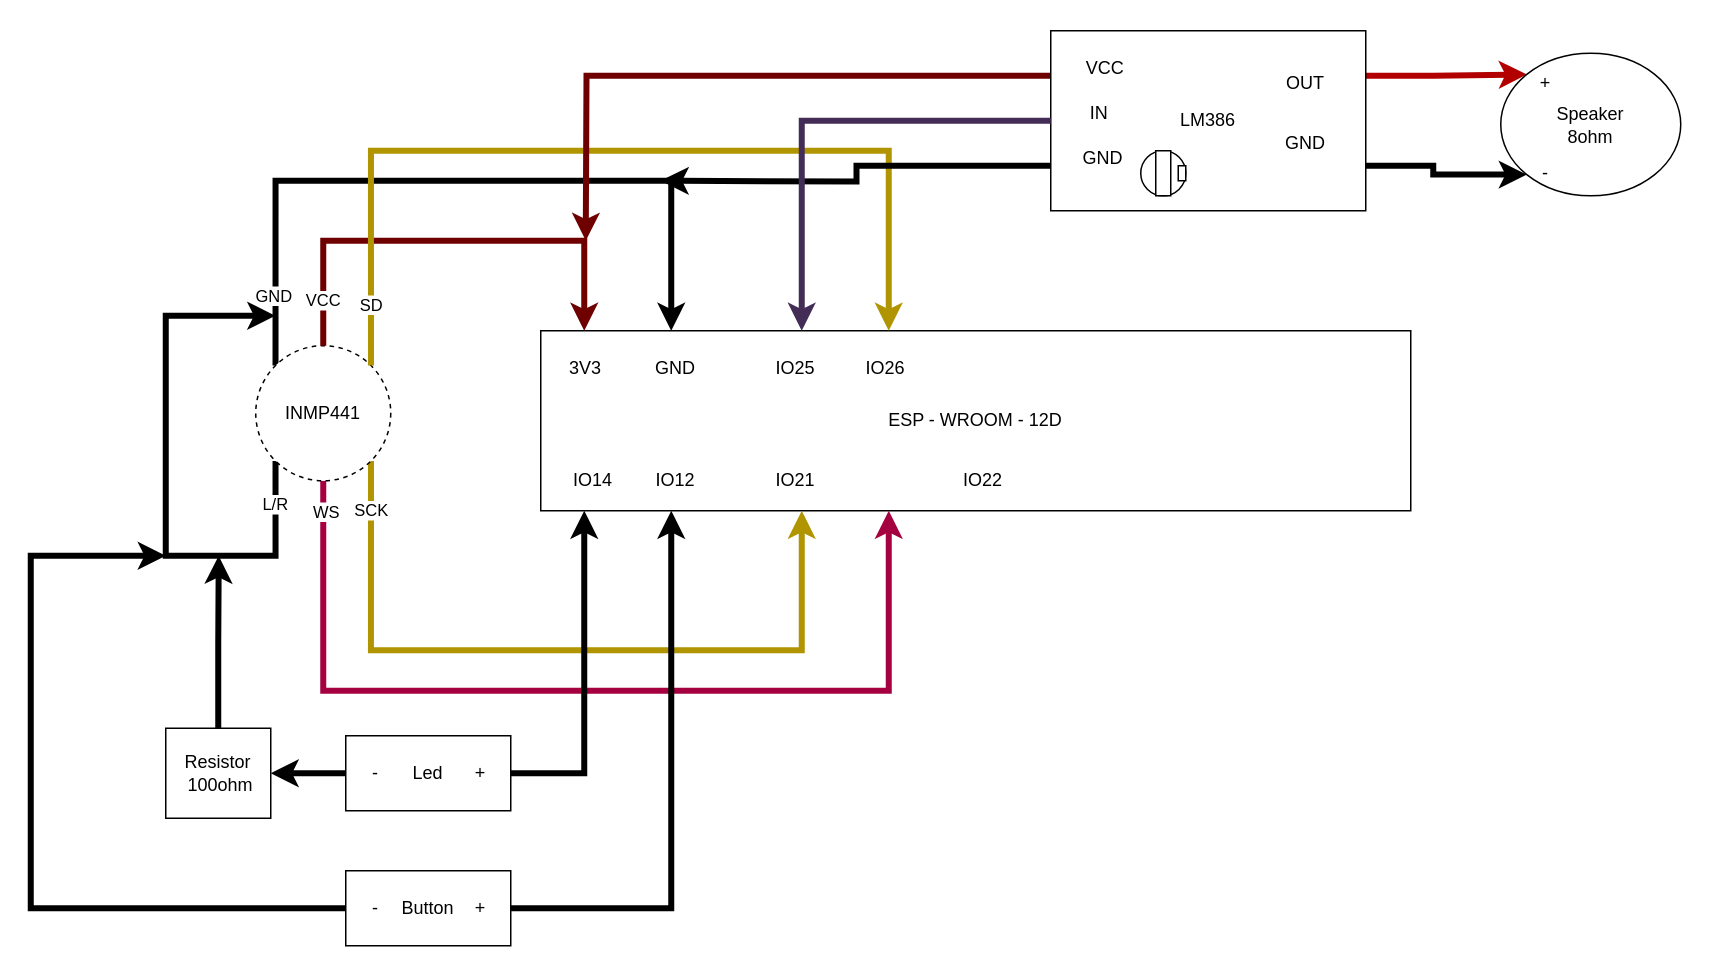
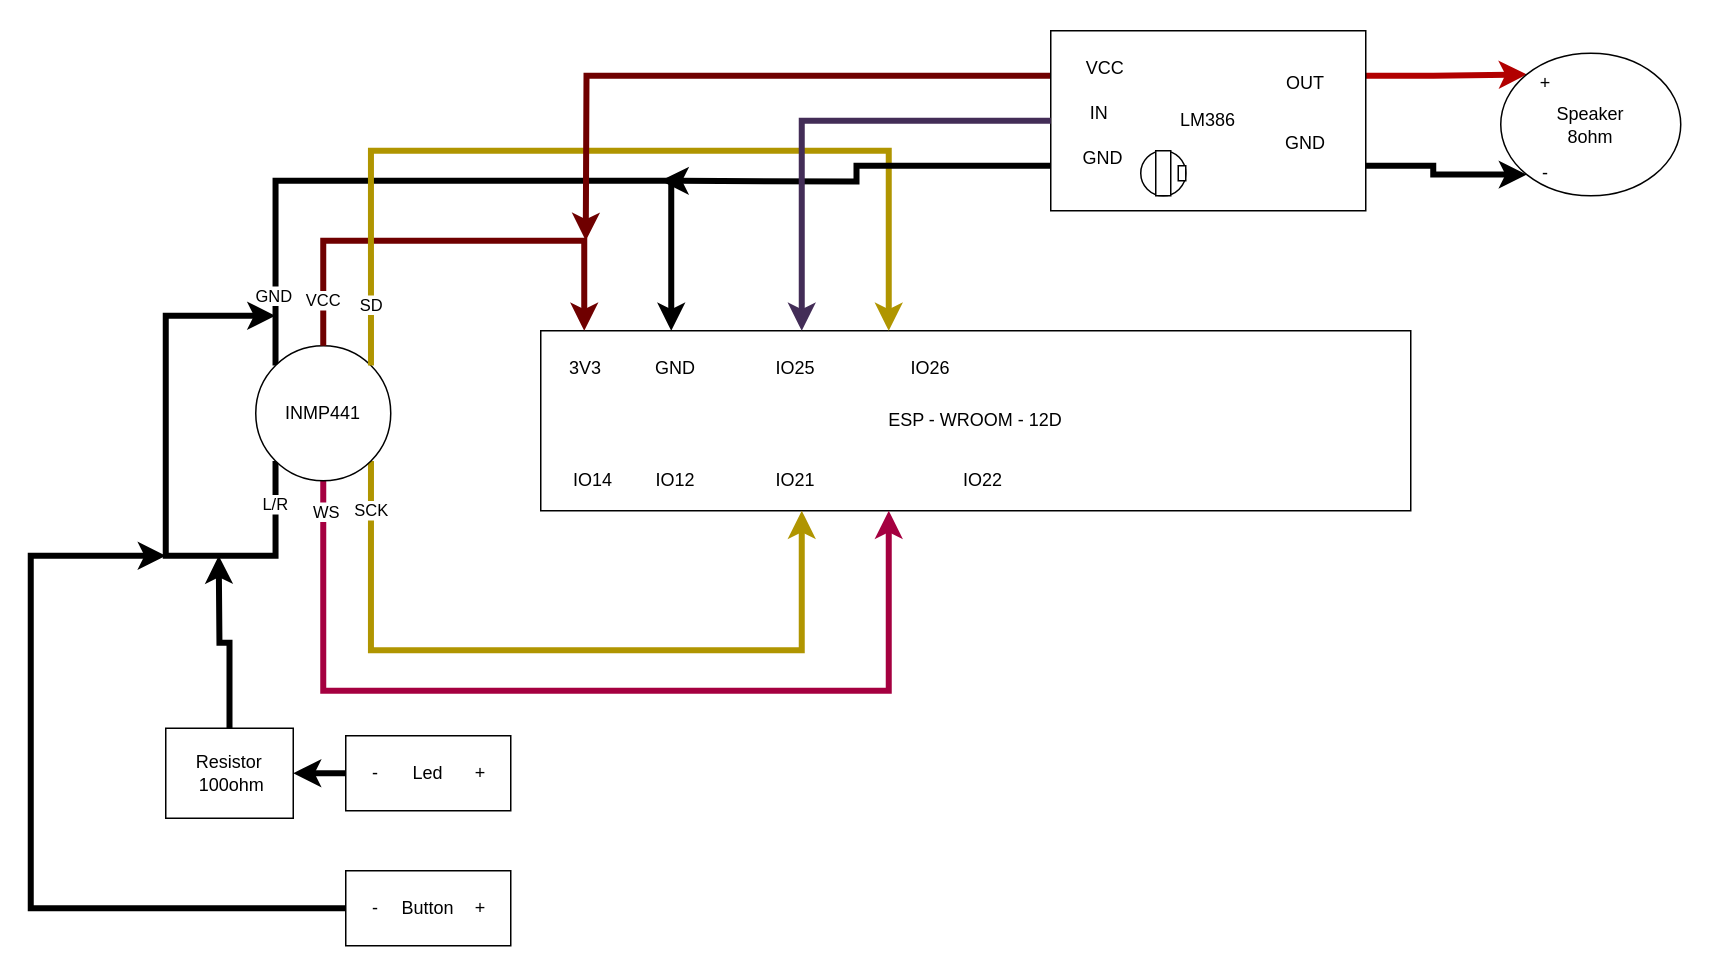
(886, 368) -> (931, 368)
(323, 413) -> (323, 413)
(584, 688) -> none
(218, 773) -> (230, 773)
(671, 799) -> none
